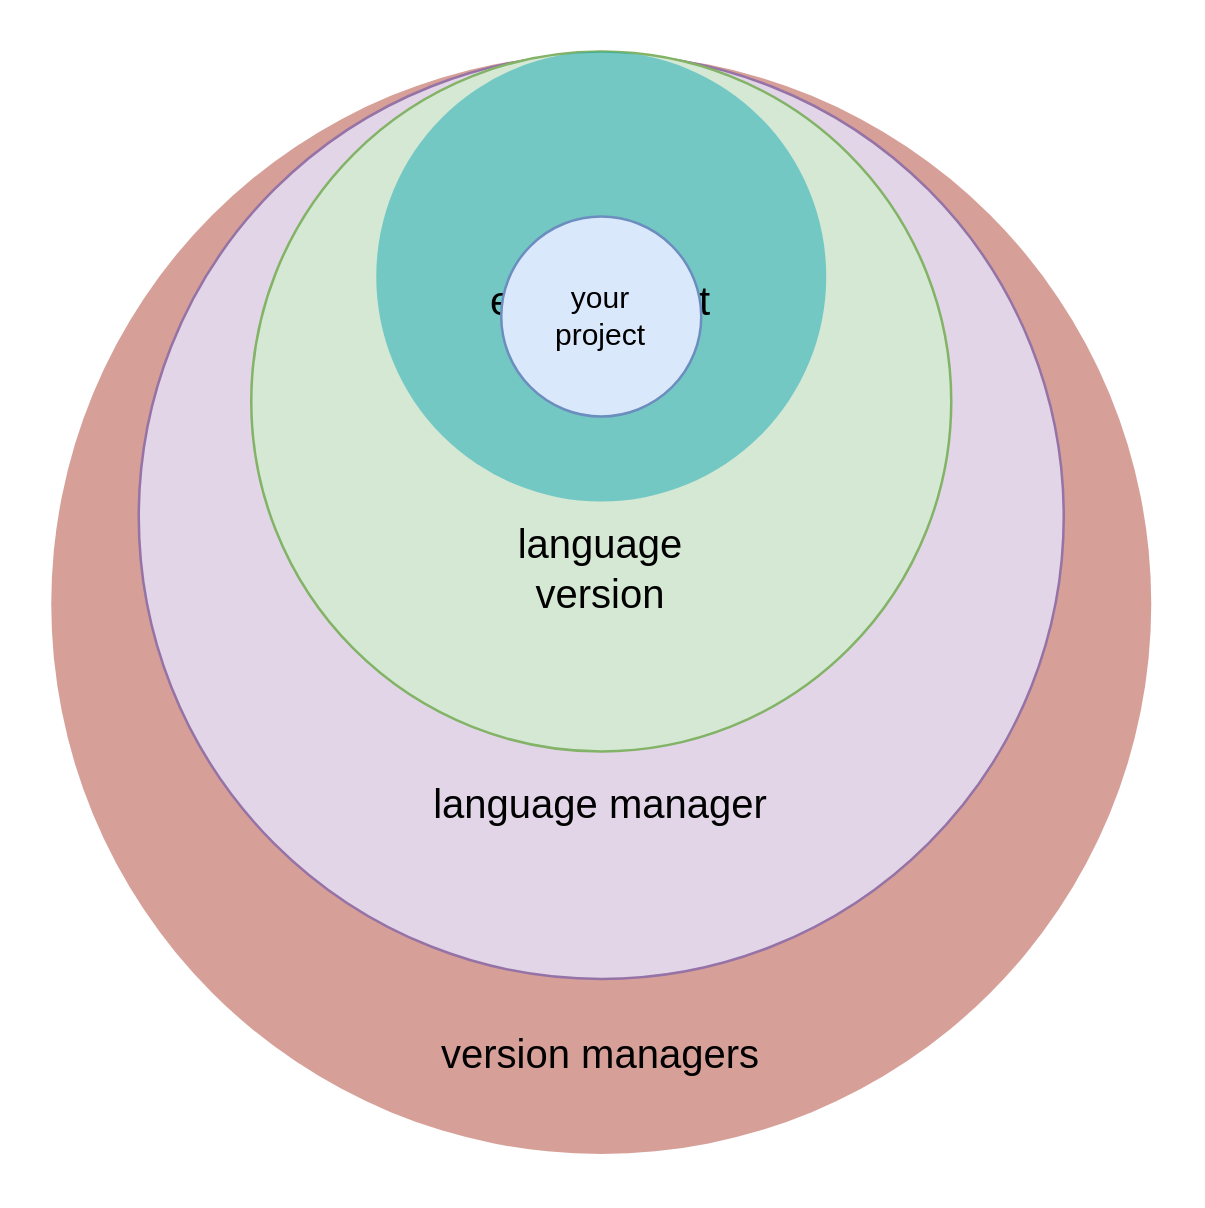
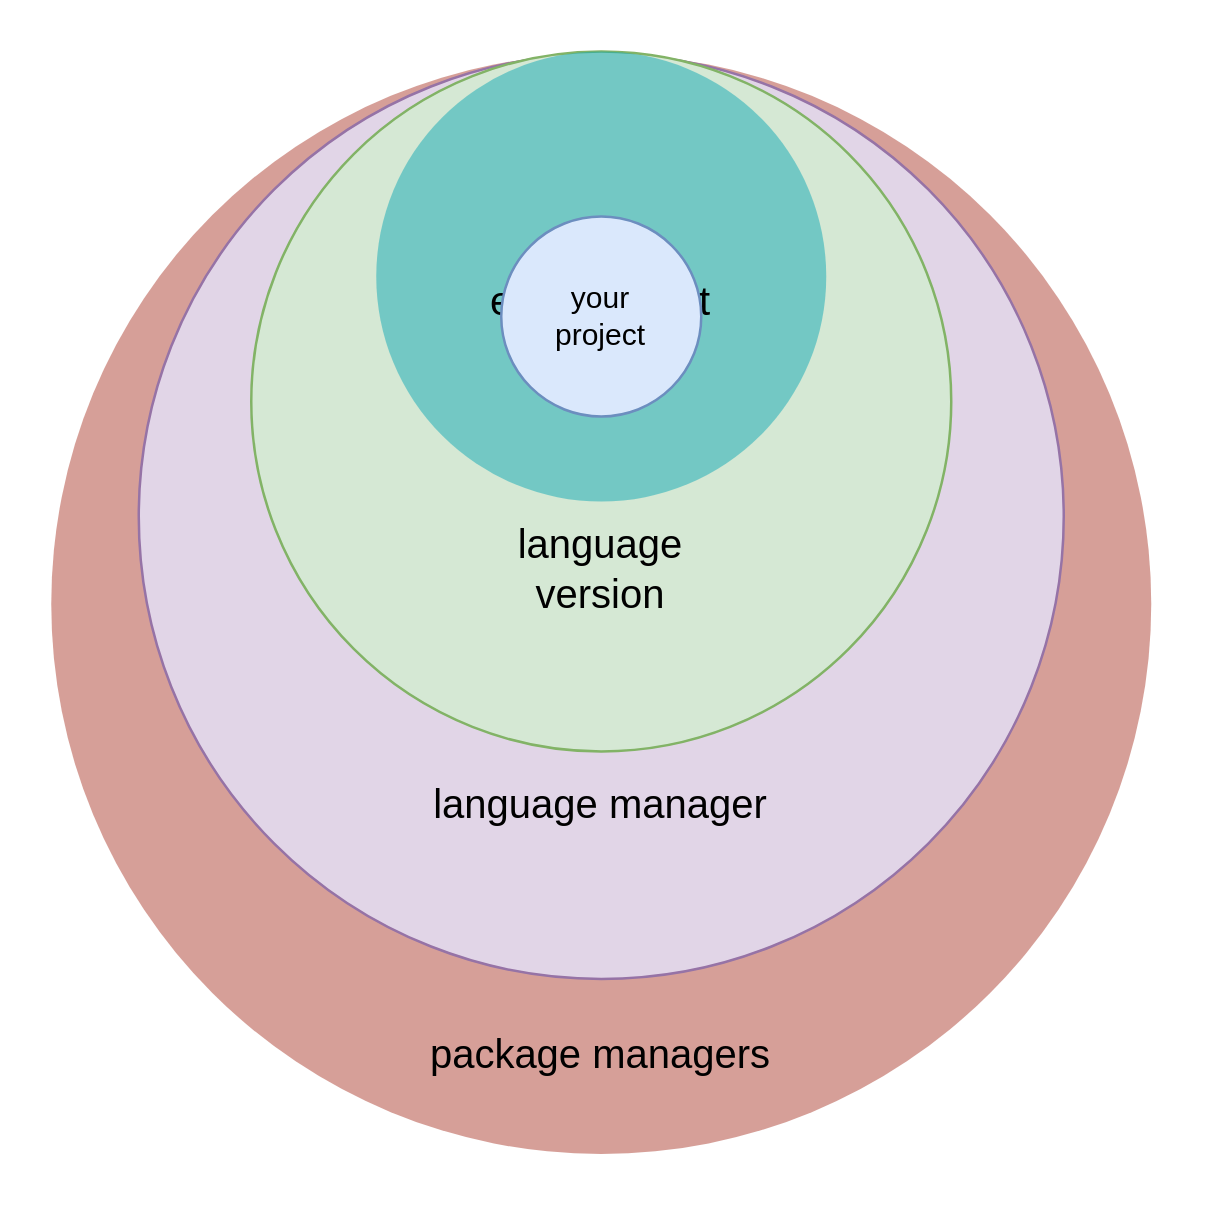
(601, 1052) -> (601, 1052)
